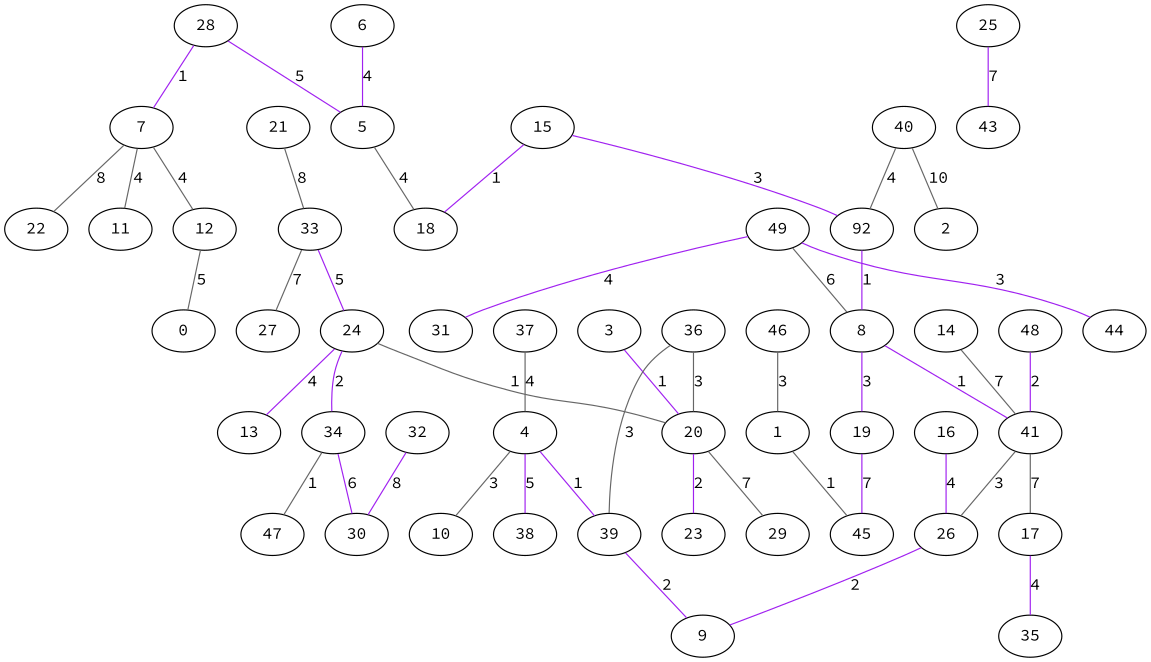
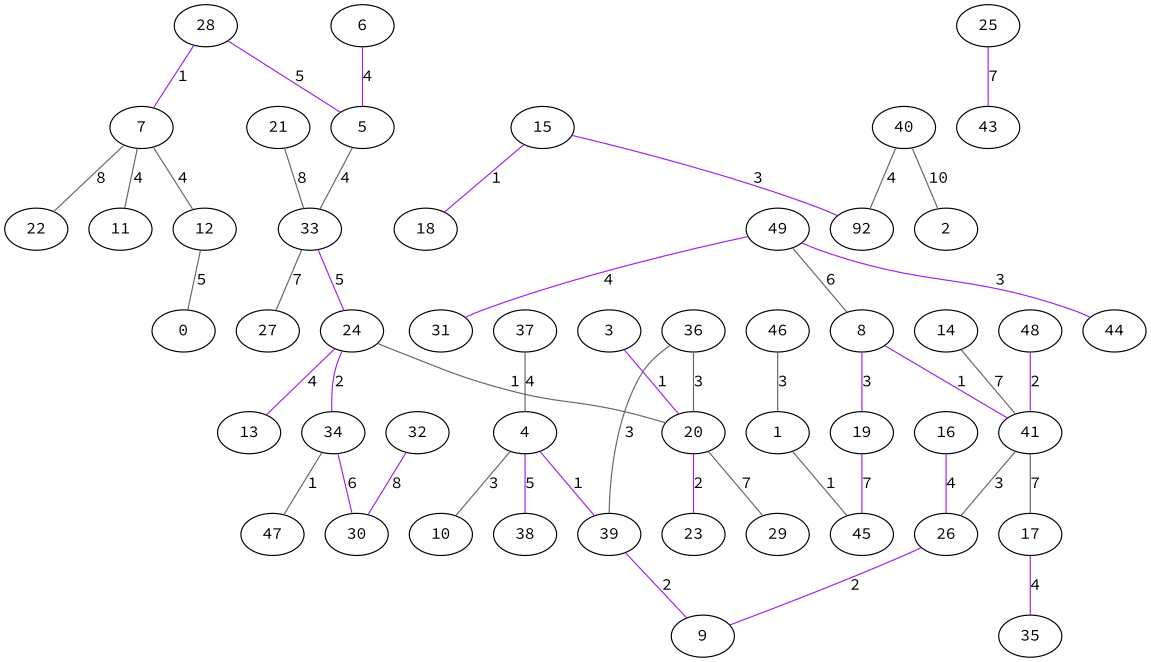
(394, 178) -> (336, 178)
(862, 280) -> none
